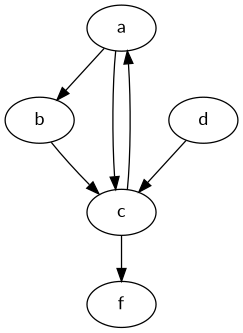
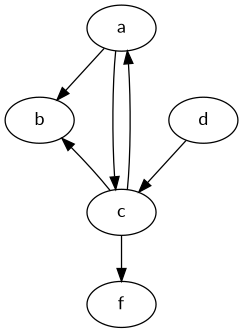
(70, 164) -> (91, 168)
